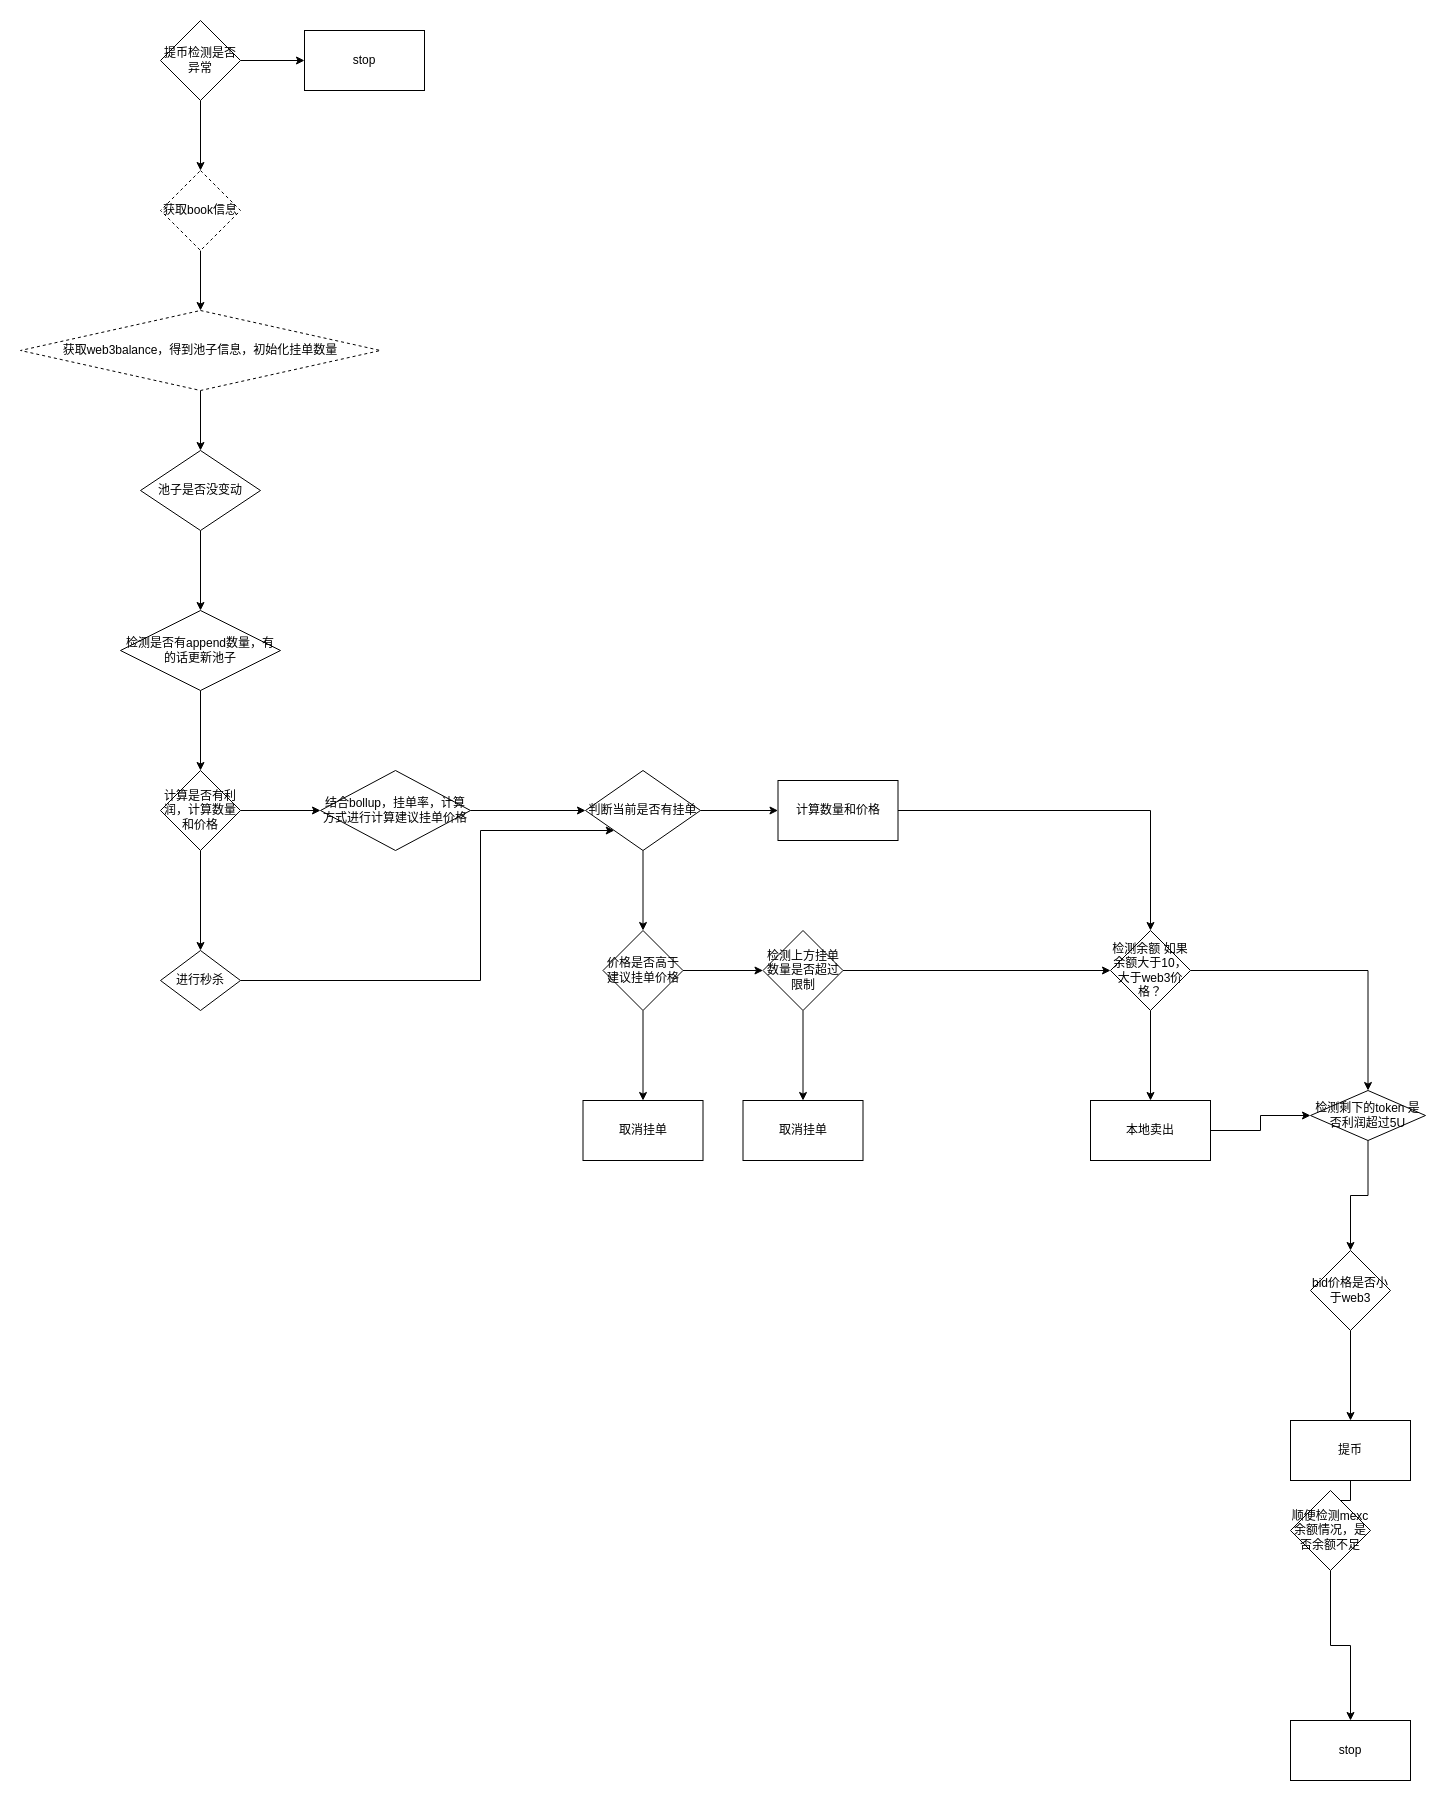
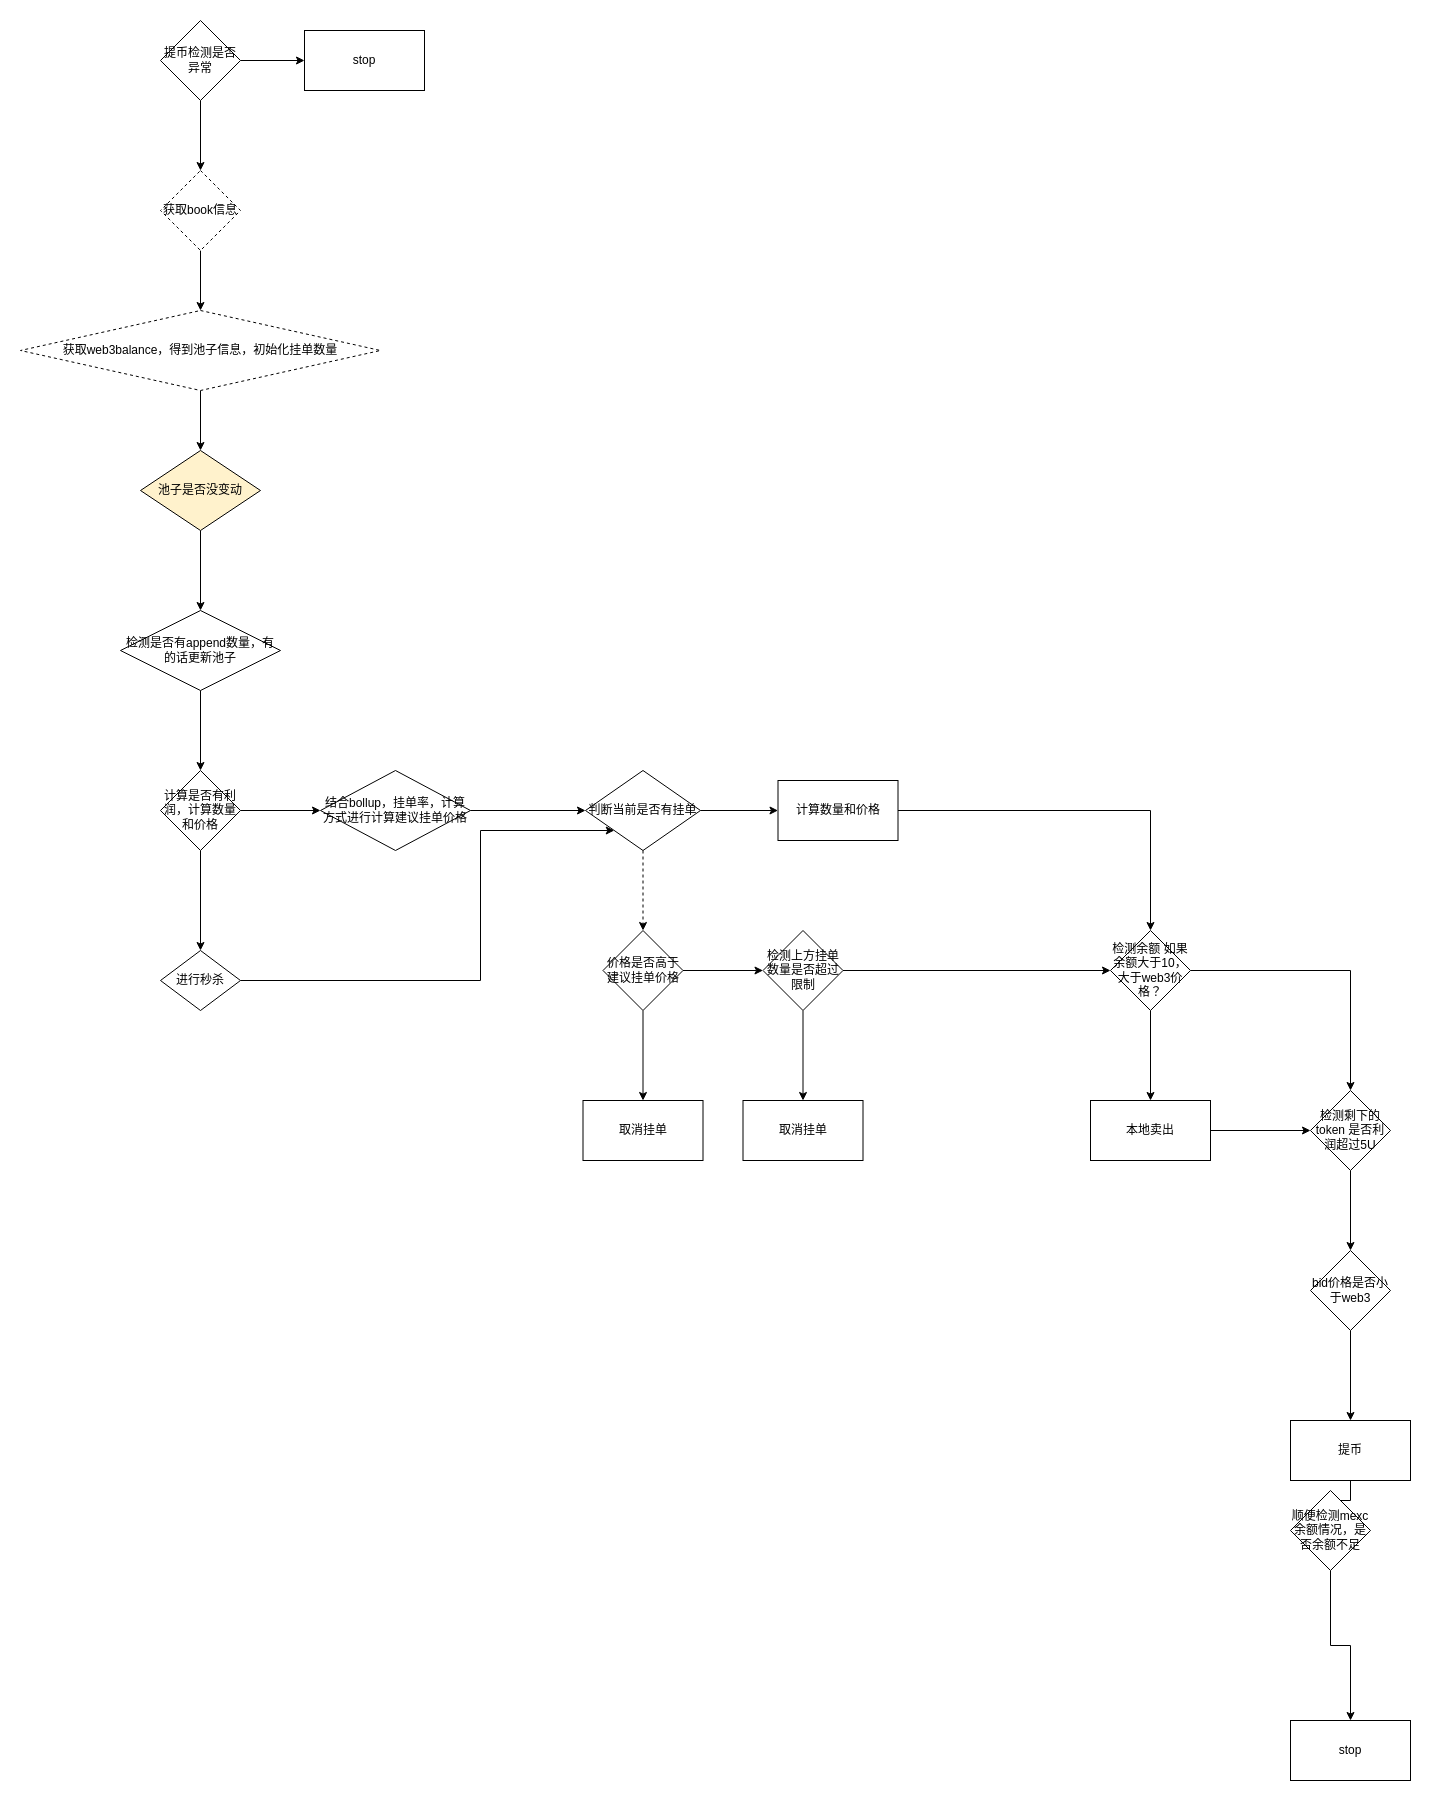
(201, 491) -> (201, 491)
(643, 887) -> (643, 887)
(1368, 1116) -> (1351, 1131)
